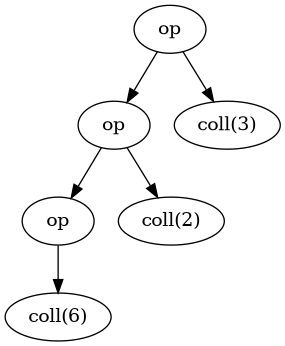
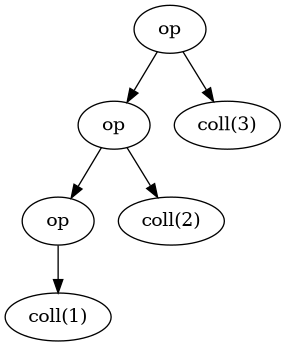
(58, 317) -> (58, 317)
